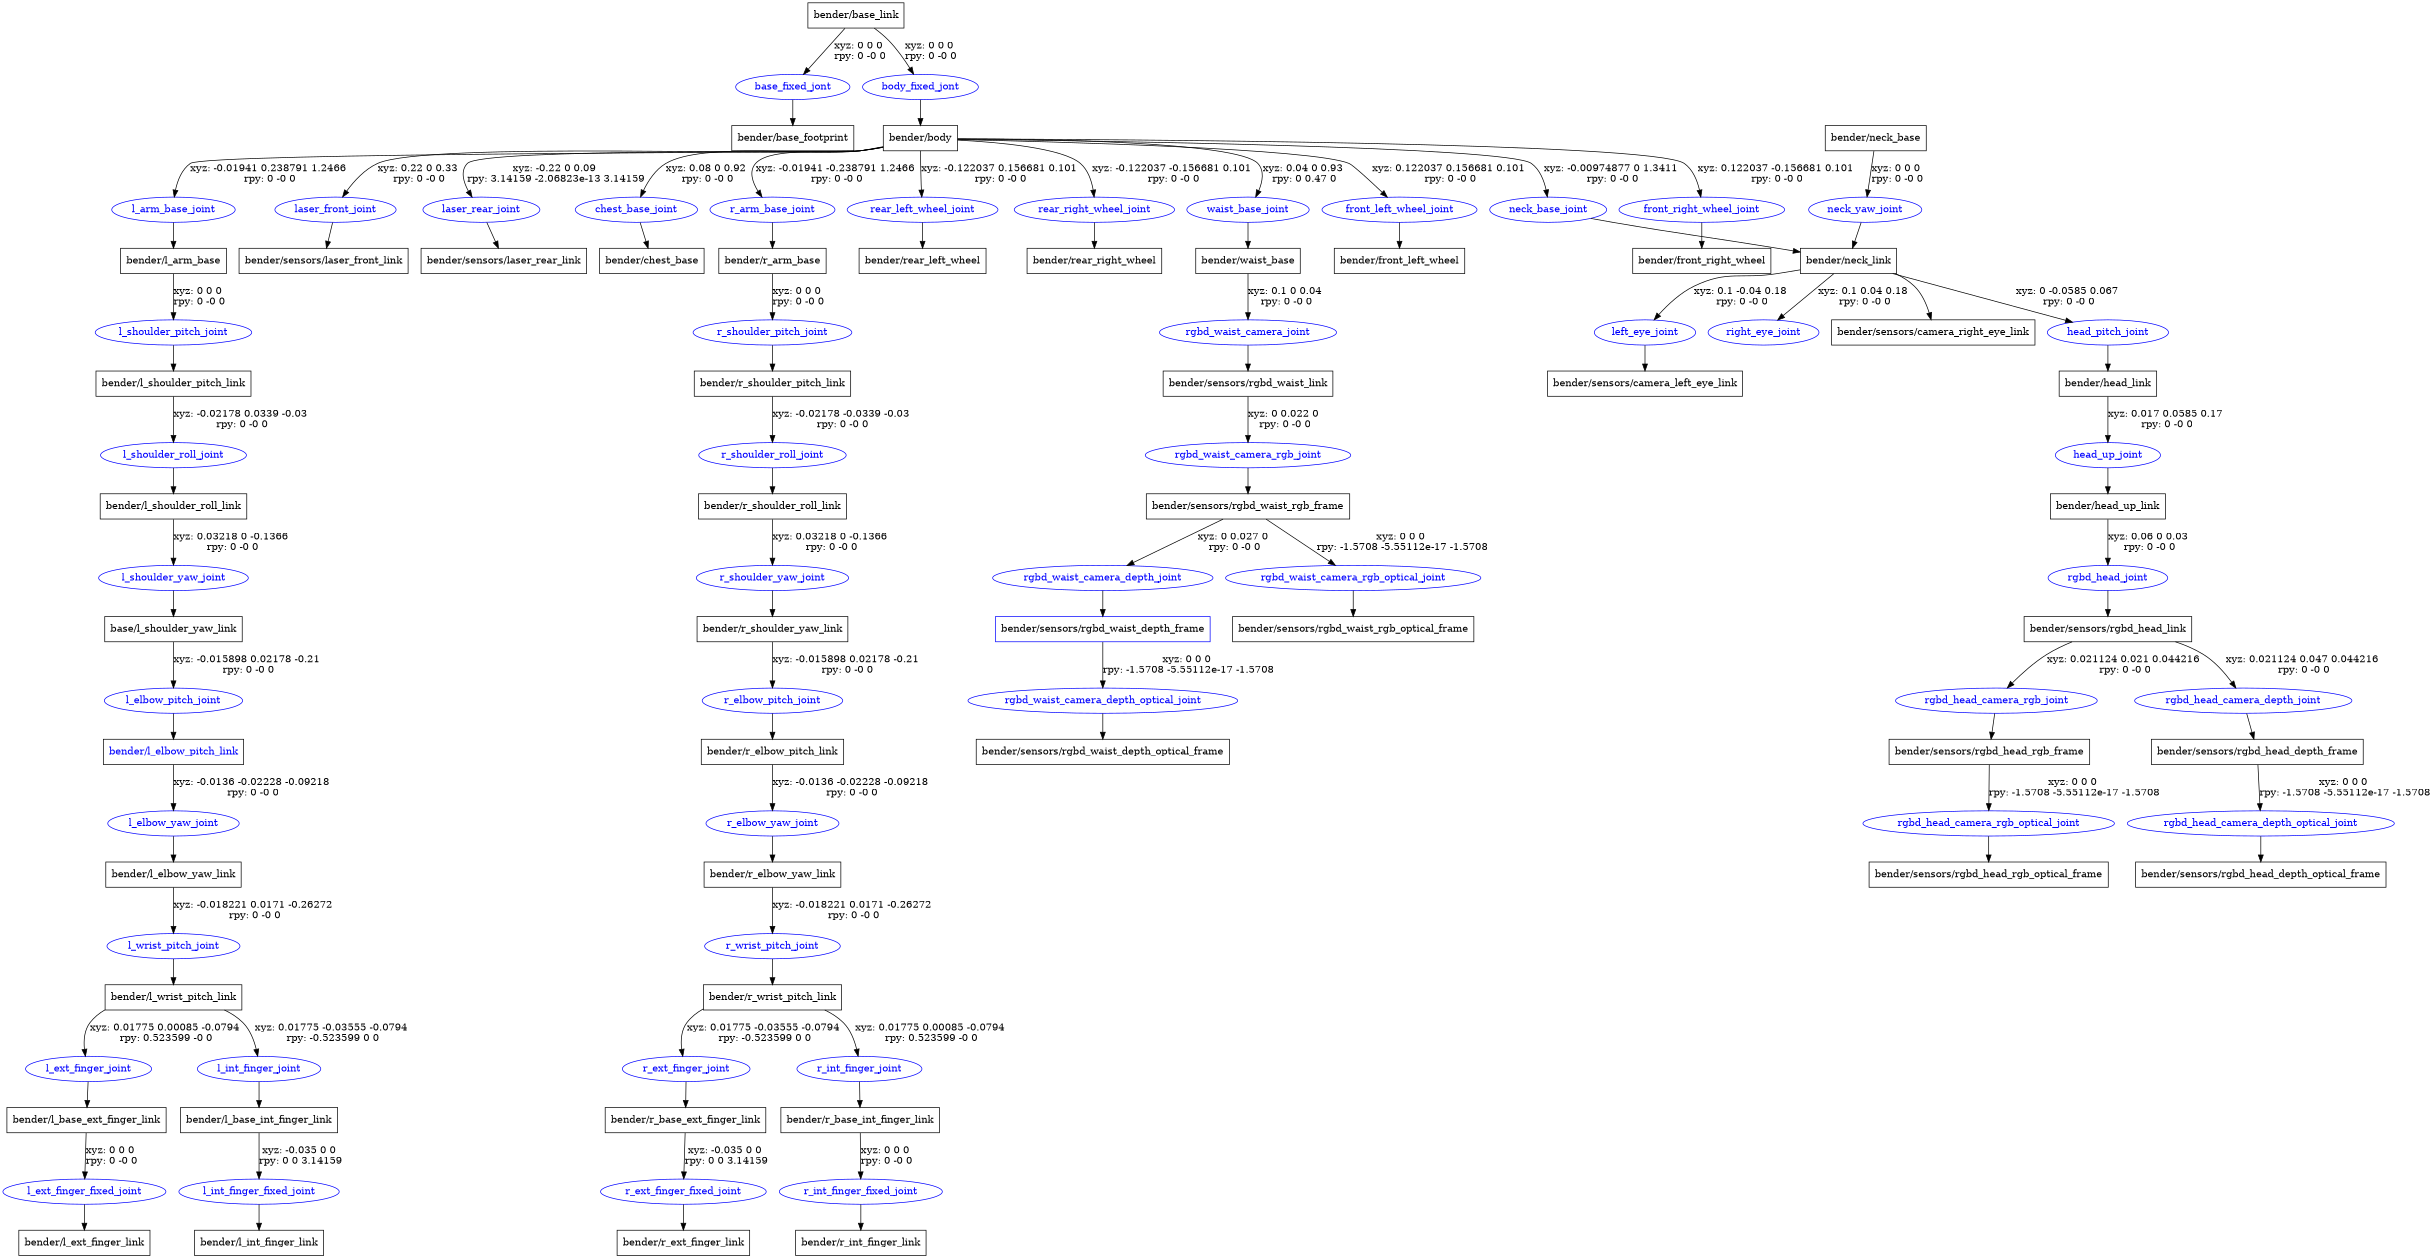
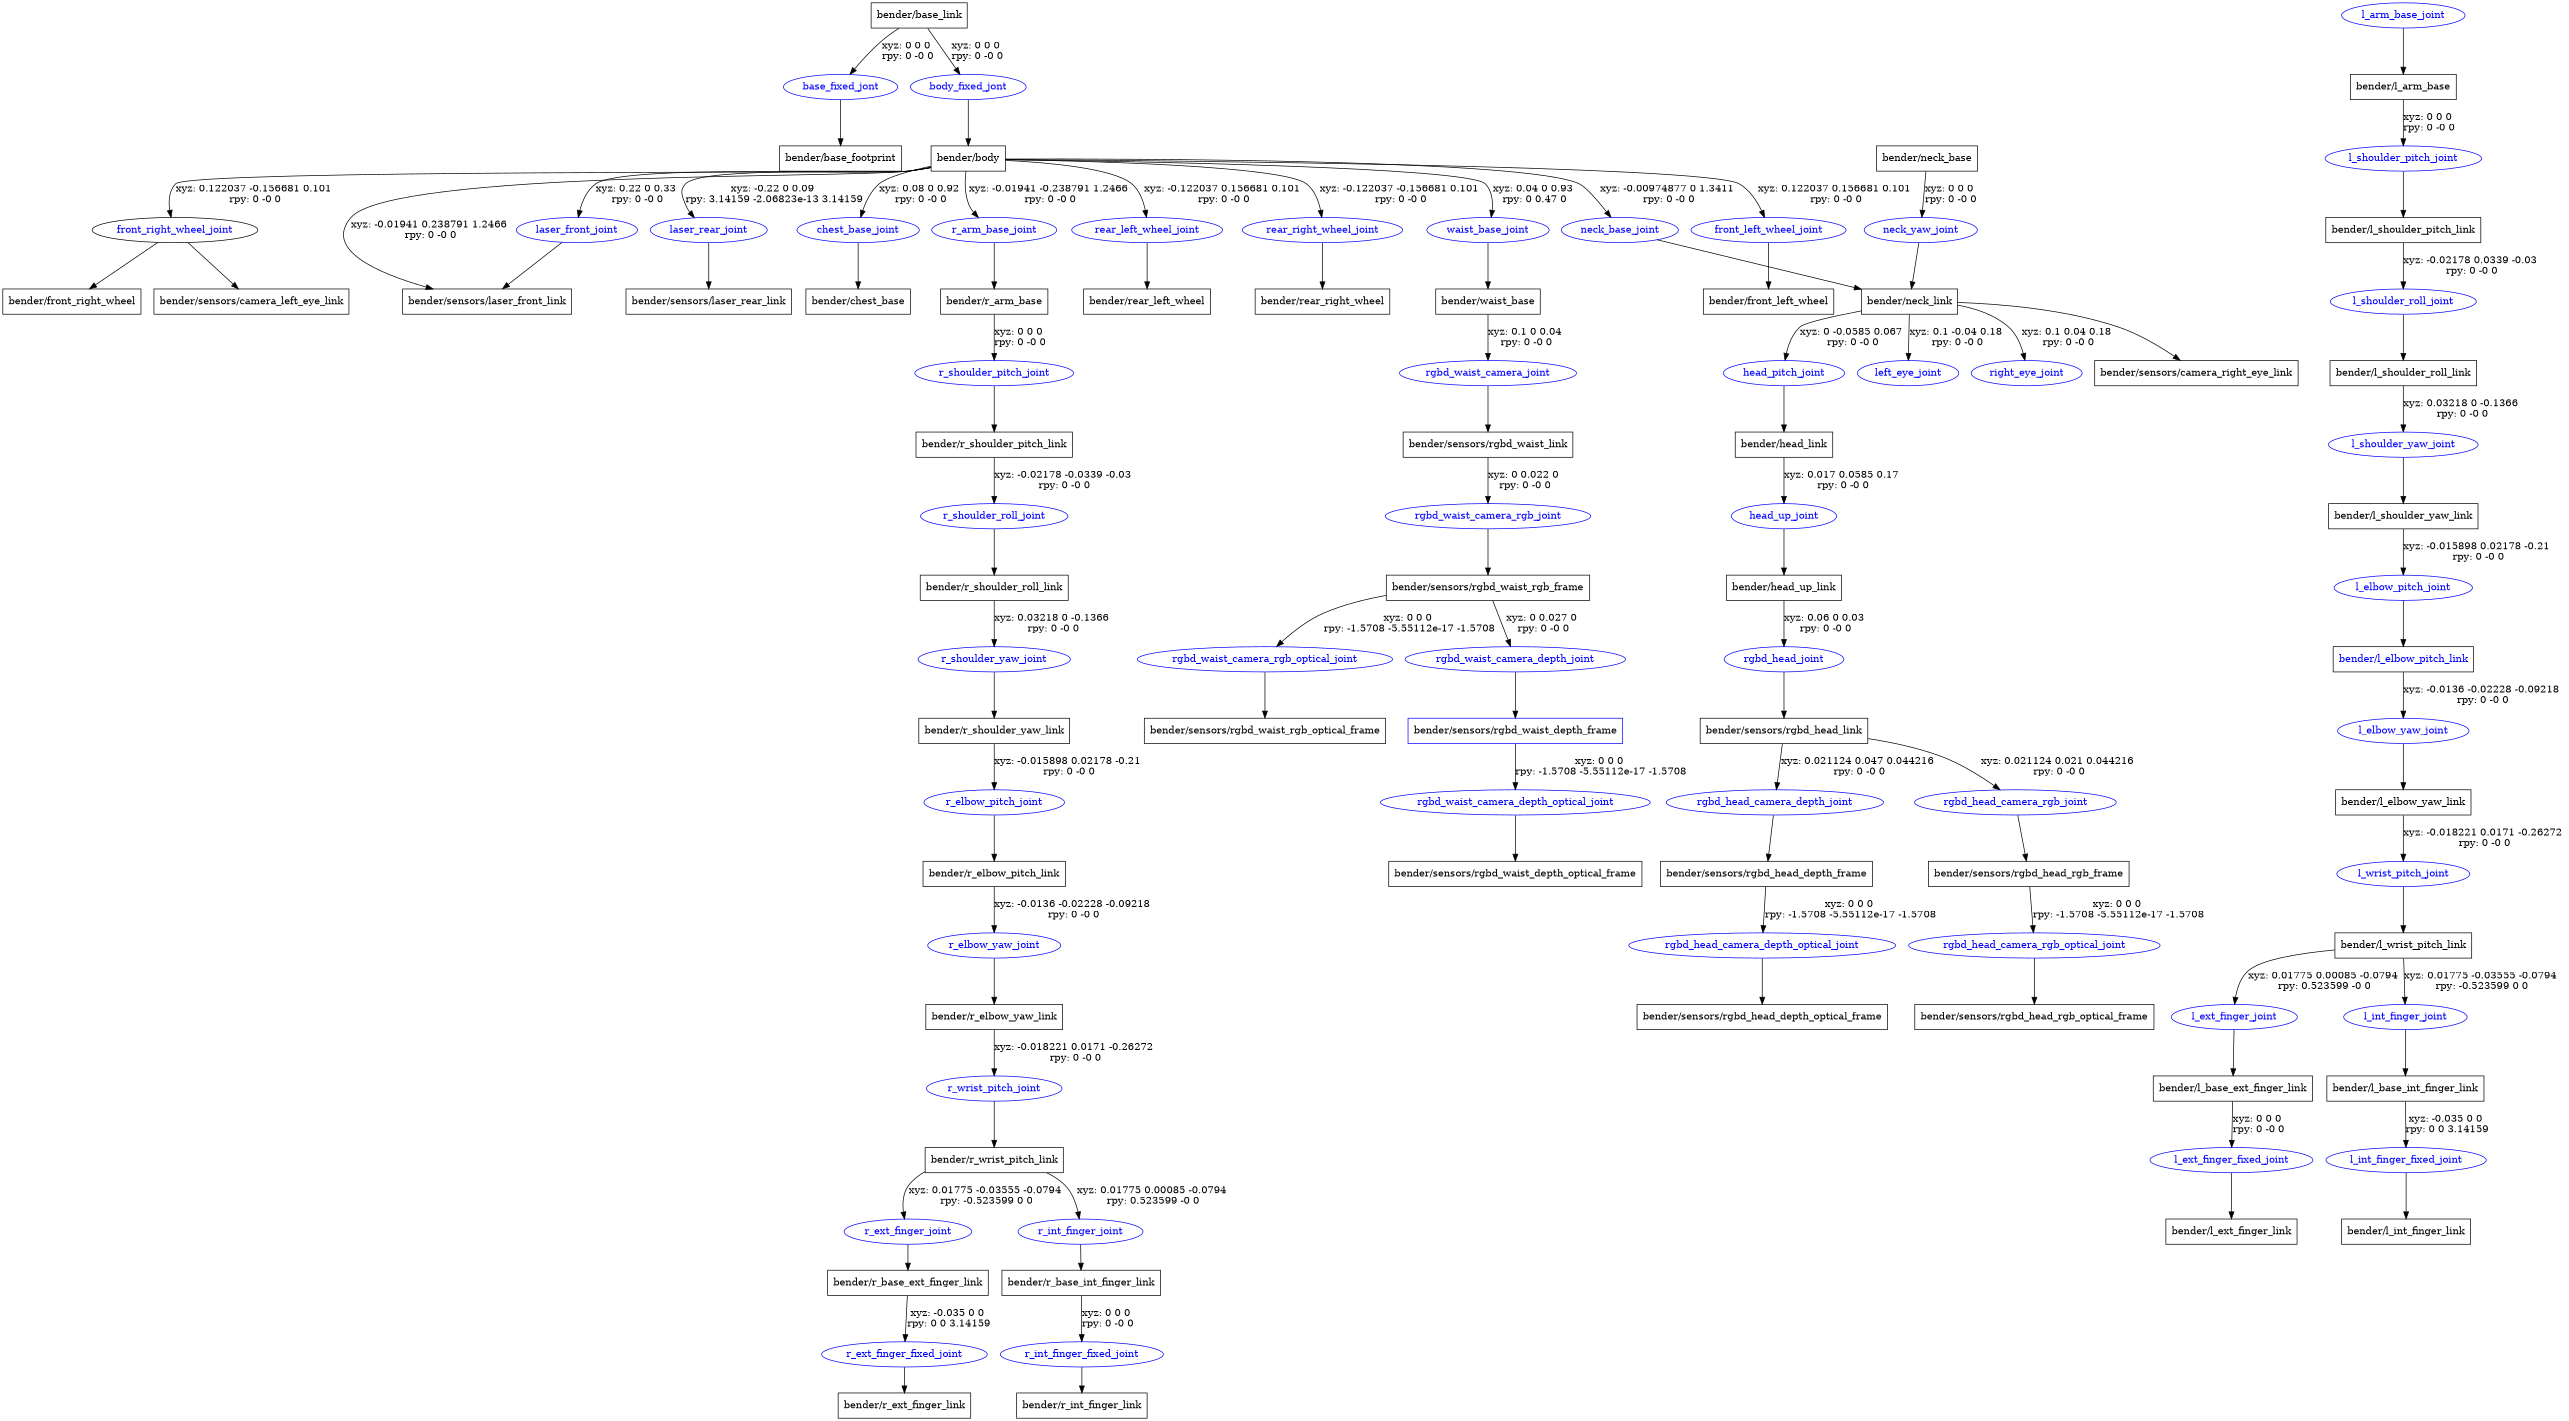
(394, 155) -> (578, 182)
(1702, 210) -> (175, 230)
(1645, 355) -> (211, 263)
(173, 629) -> (2403, 516)
